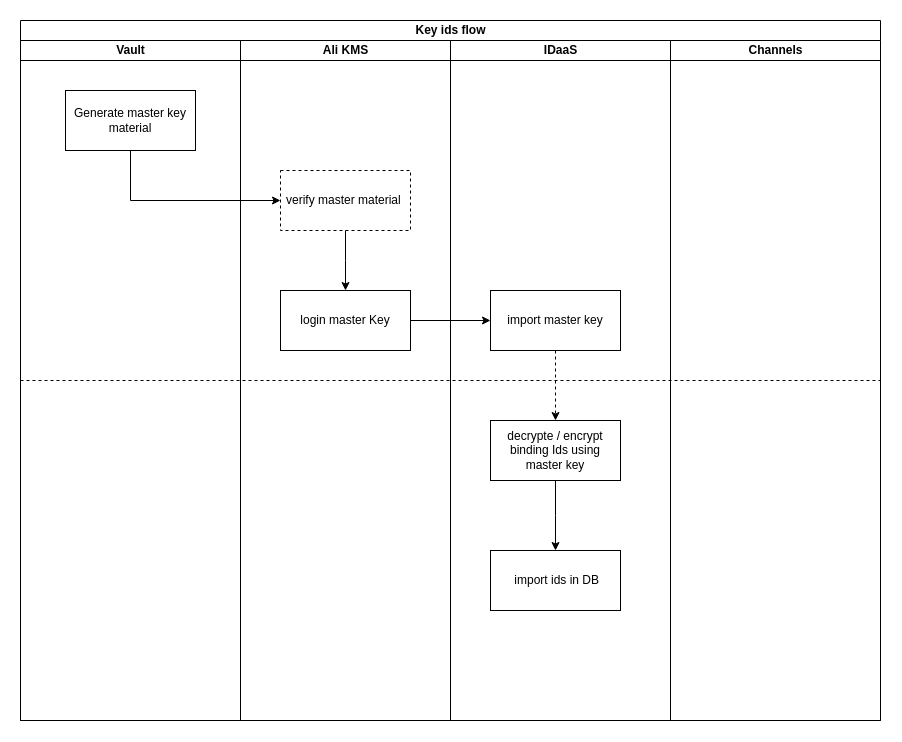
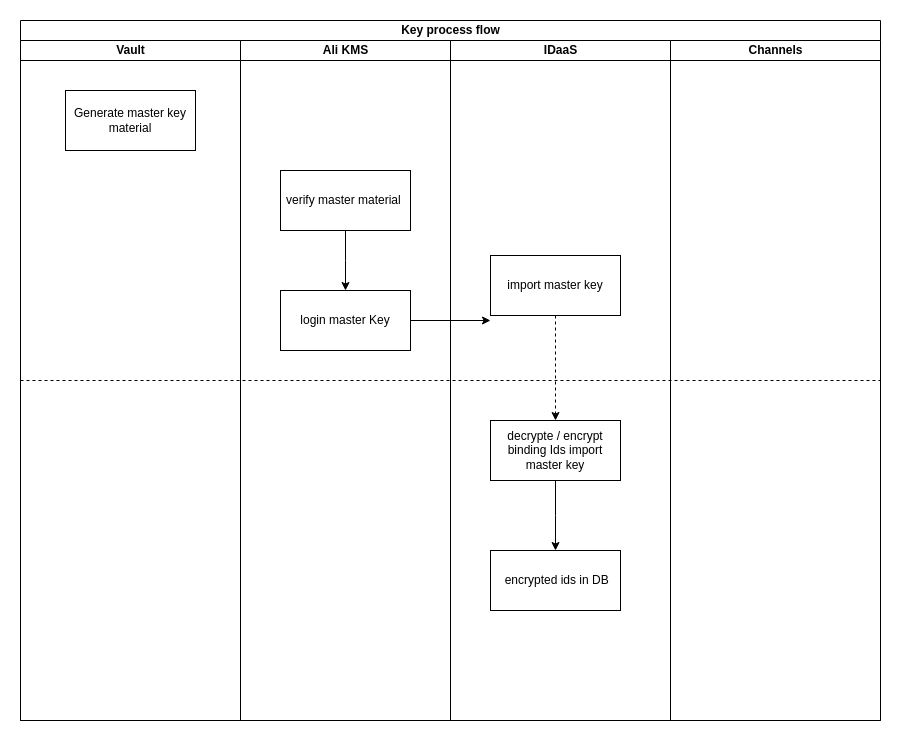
(451, 31) -> (451, 31)
(177, 201) -> none
(346, 201) -> (346, 201)
(556, 321) -> (556, 286)
(556, 451) -> (556, 451)
(556, 581) -> (556, 581)
